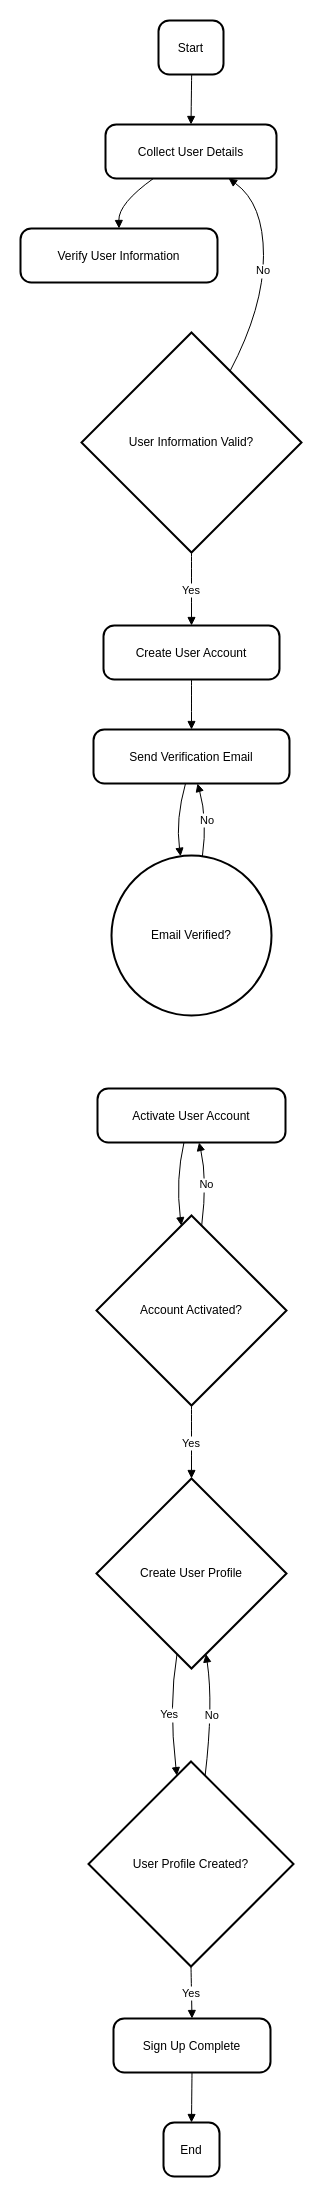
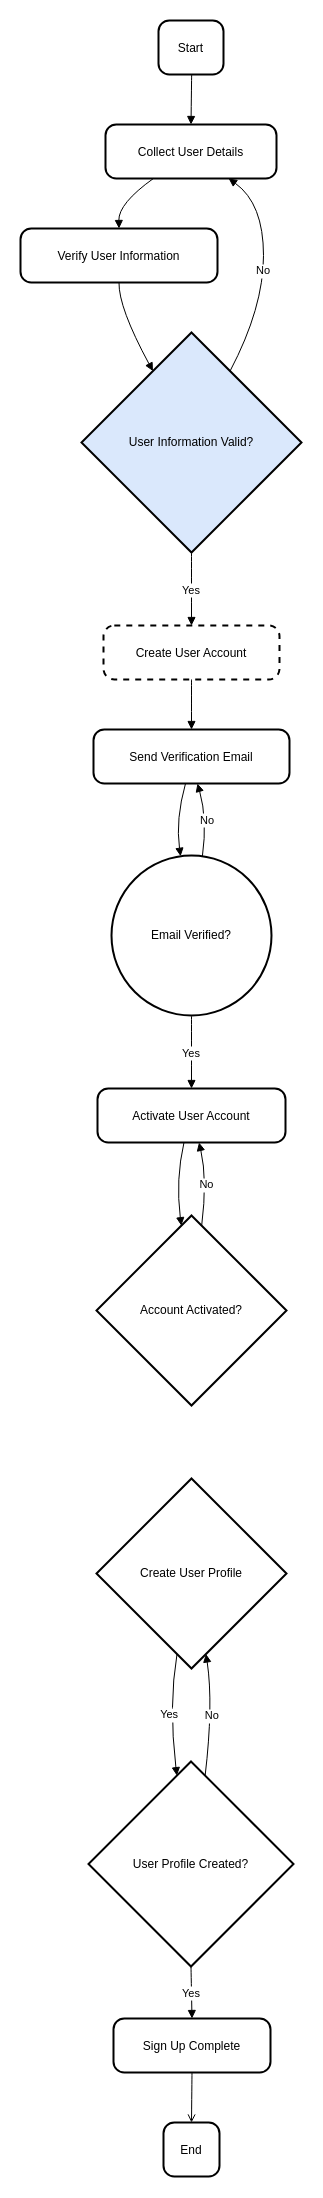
none -> (130, 324)
(192, 443) -> (192, 443)
(192, 653) -> (192, 653)
none -> (192, 1047)
(192, 1437) -> none
(192, 2113) -> (192, 2115)
